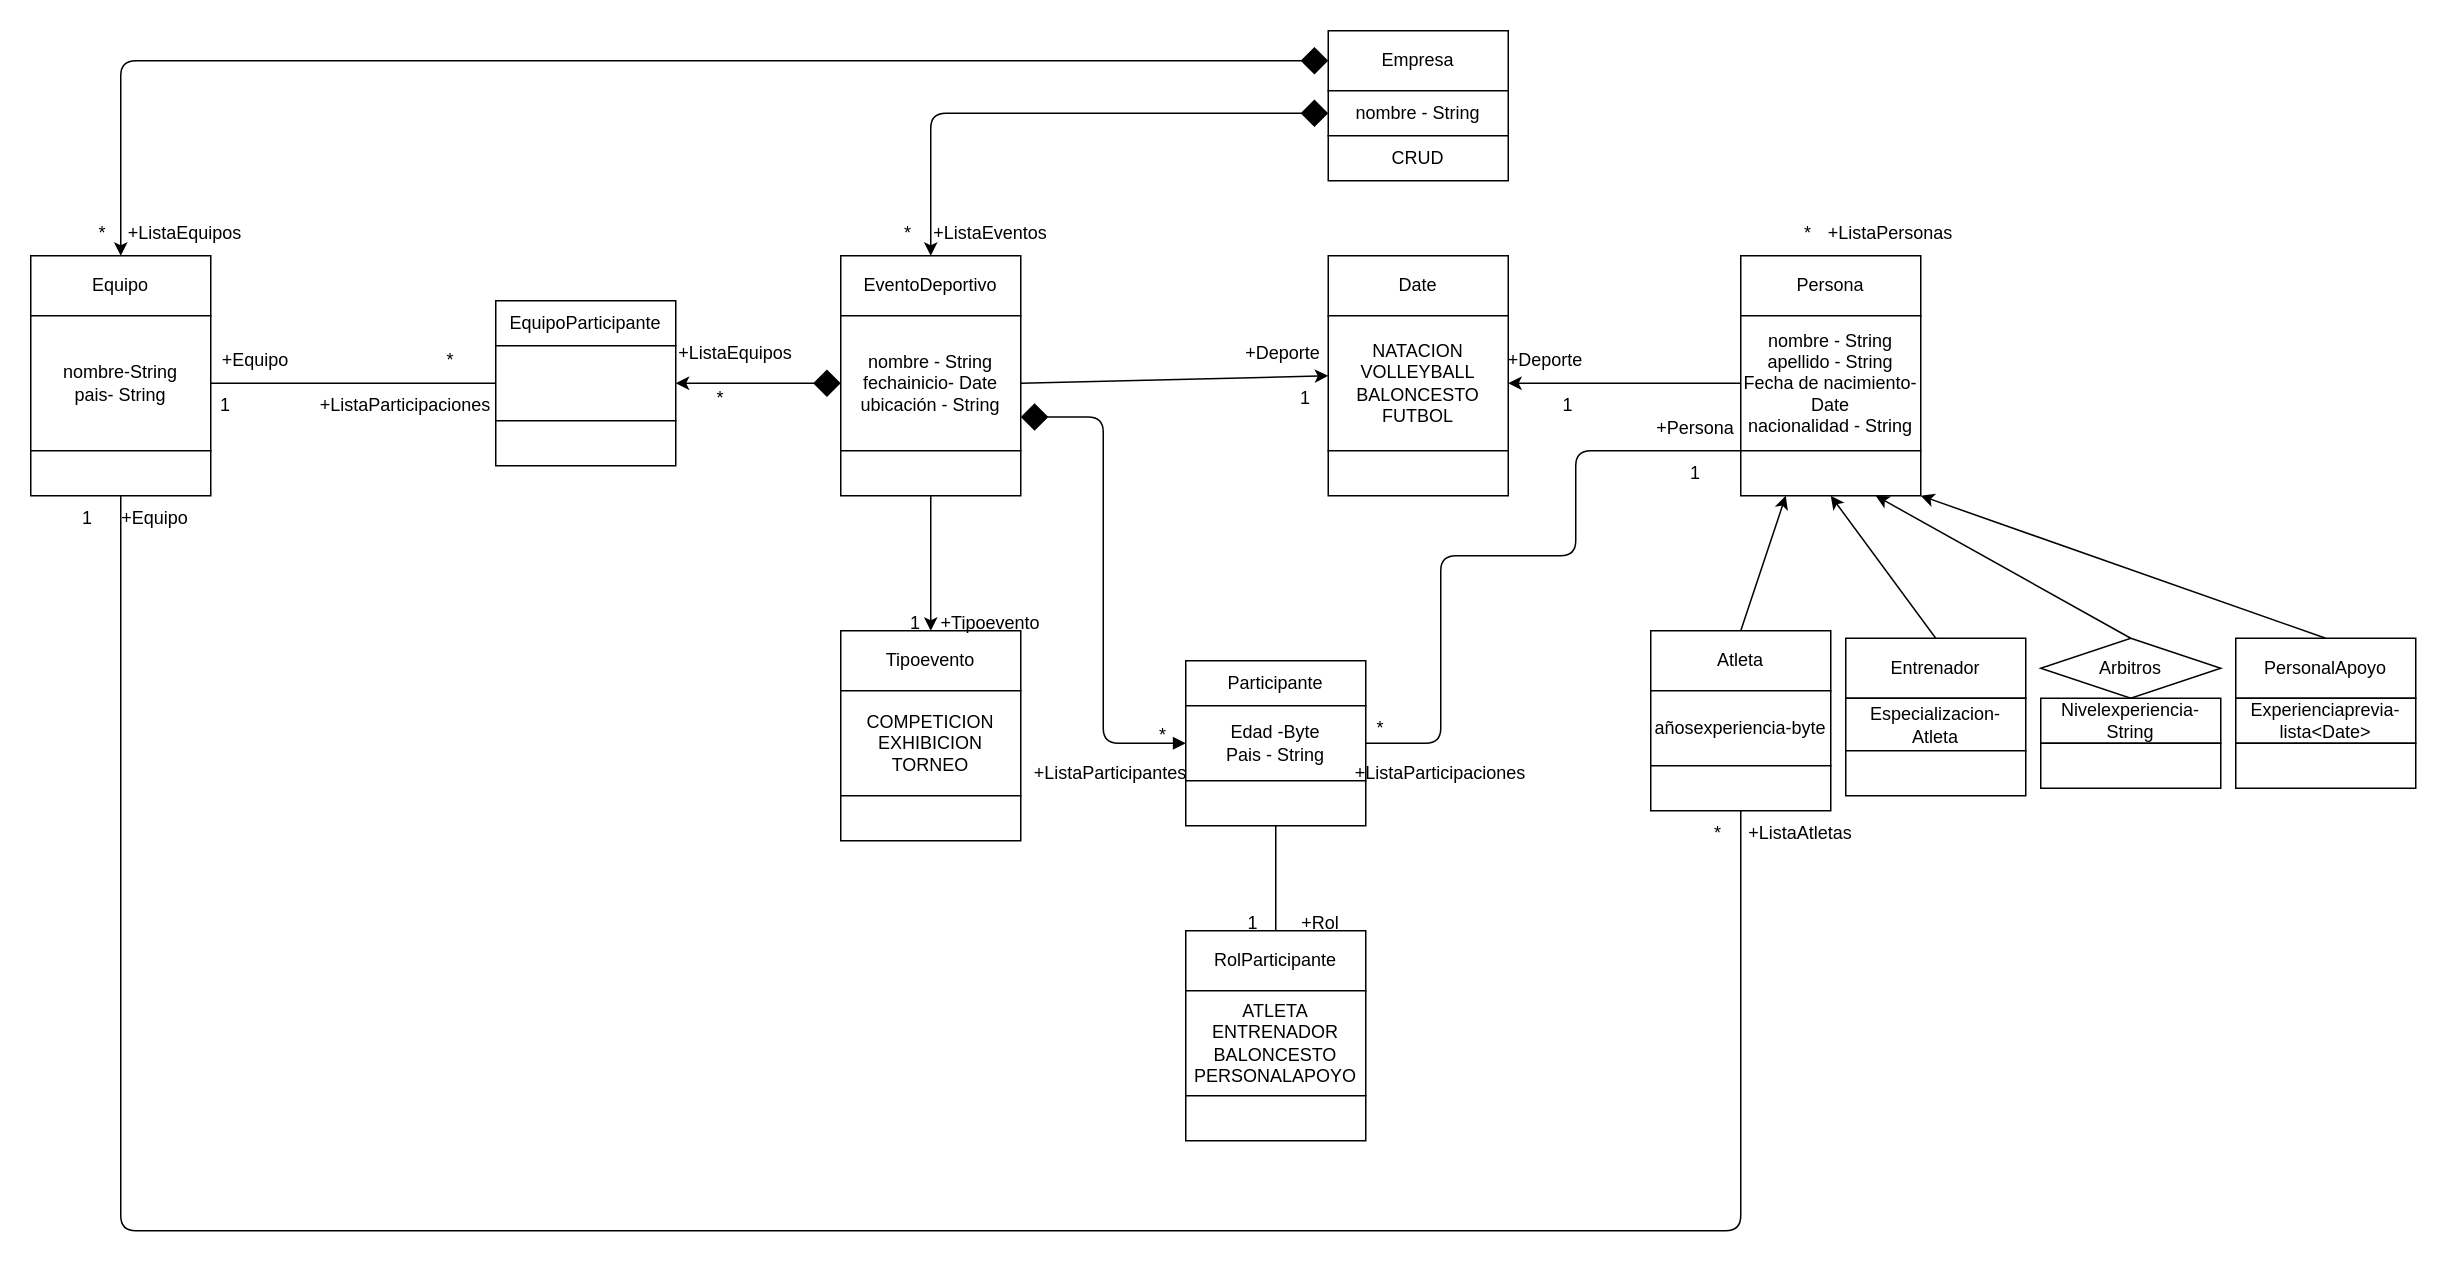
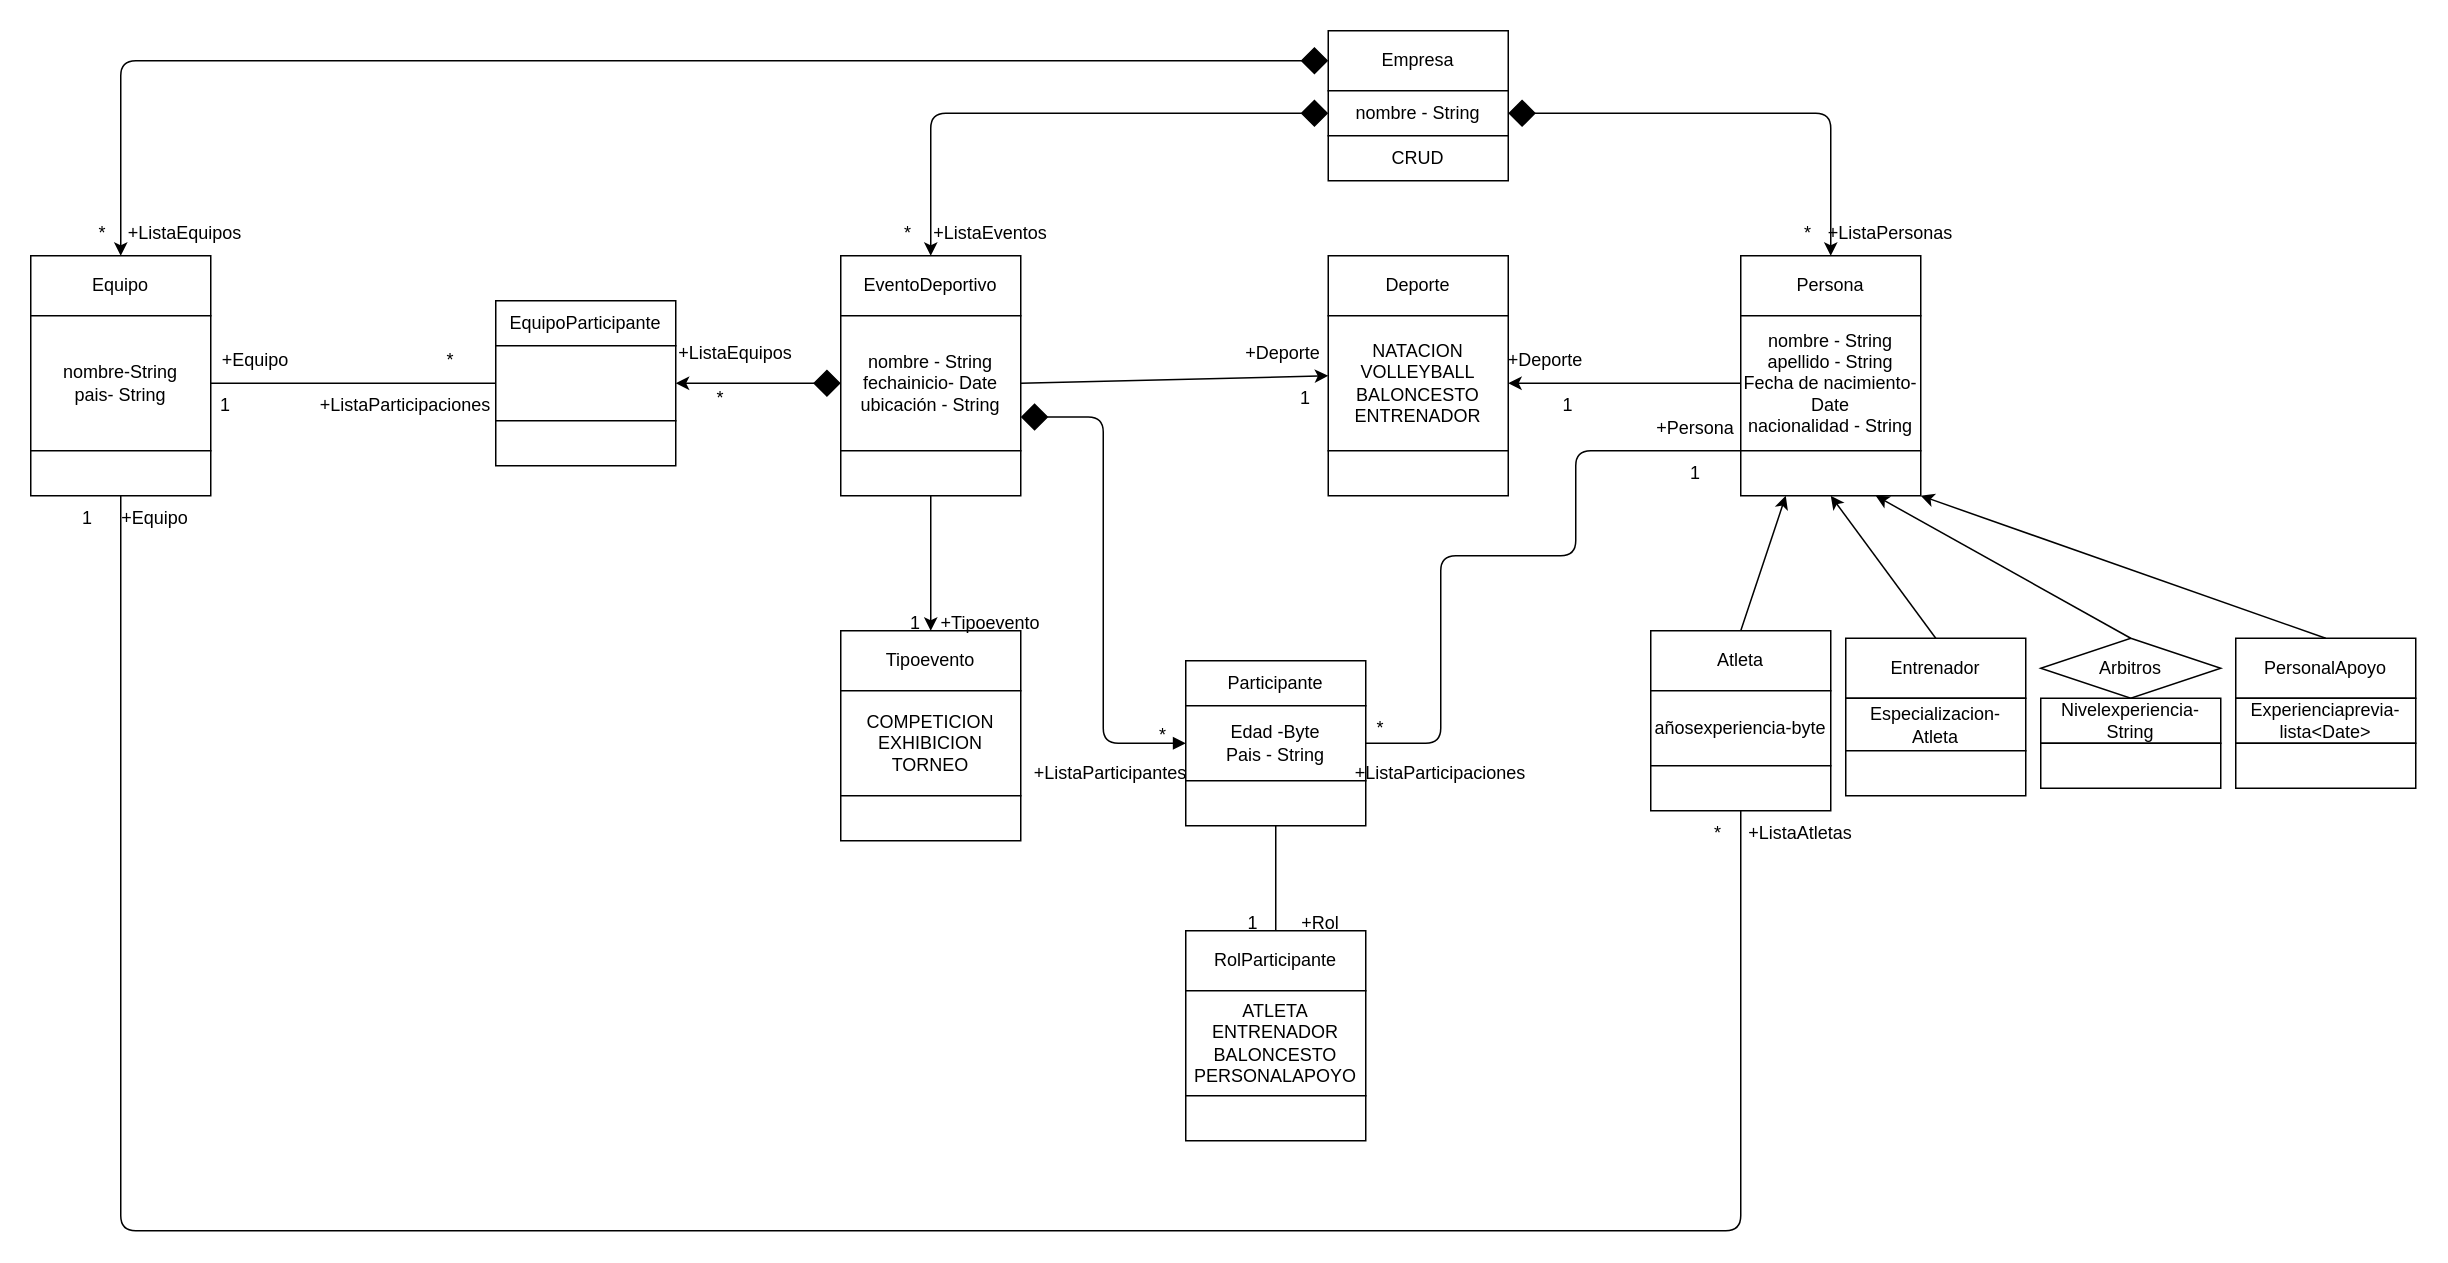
none -> (1744, 113)
(1418, 286) -> (1418, 286)
(1418, 383) -> (1418, 383)
